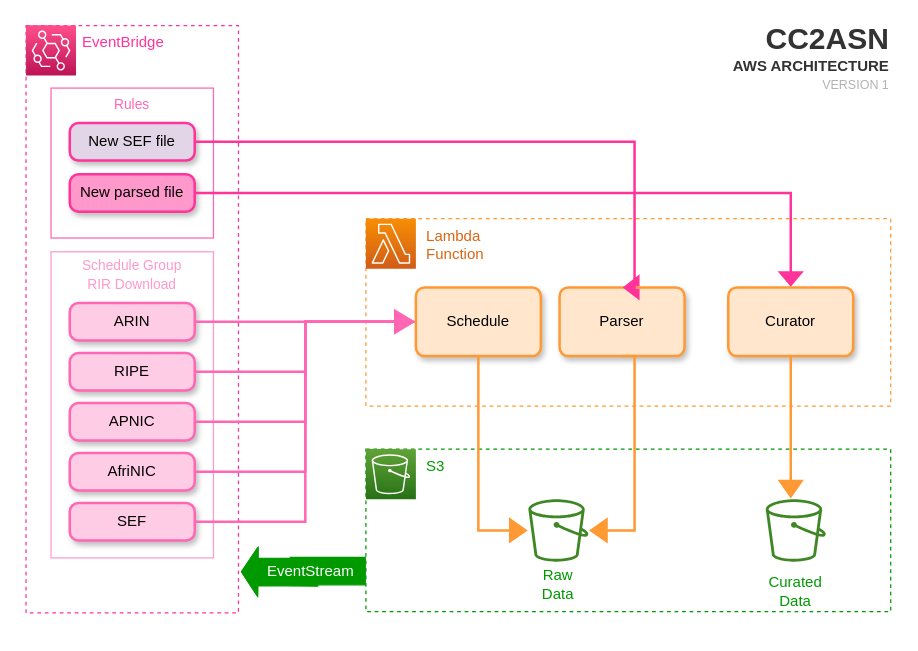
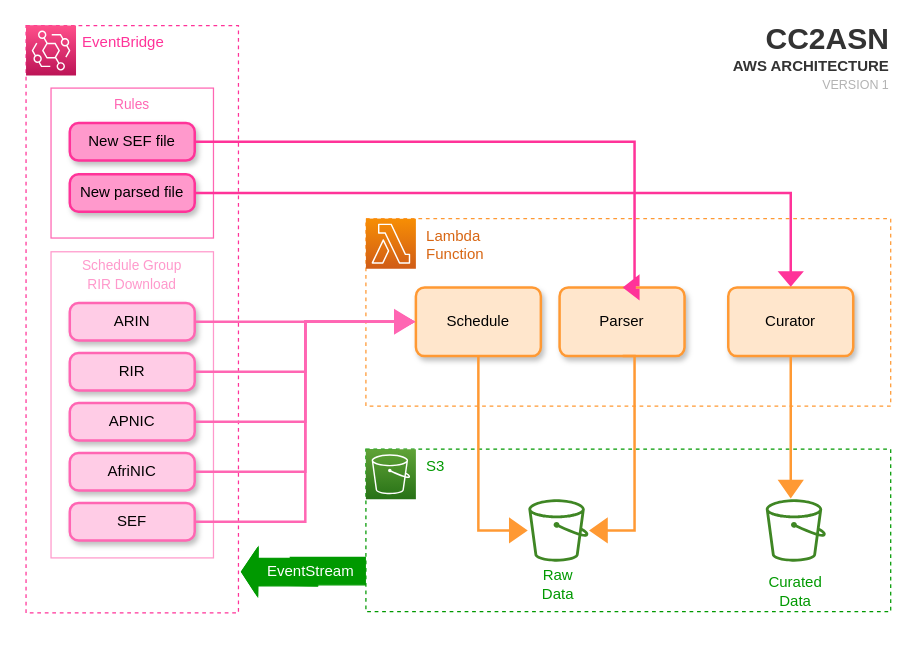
(132, 142) -> (132, 142)
(132, 372) -> (132, 372)
